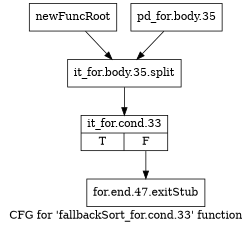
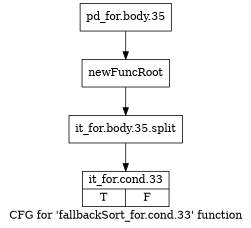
(153, 42) -> (126, 41)
(146, 193) -> none
